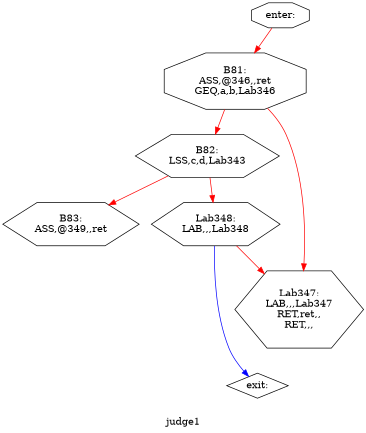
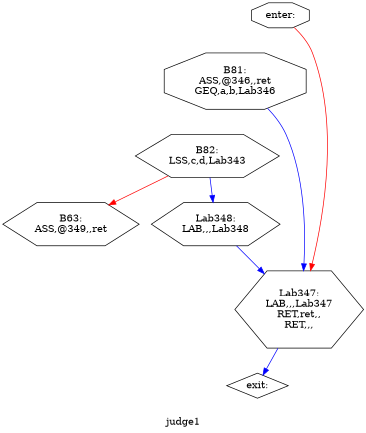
(265, 38) -> (327, 142)
(221, 119) -> none
(300, 182) -> (300, 182)
(211, 186) -> (211, 186)
(71, 224) -> (71, 224)
(248, 257) -> (248, 257)
(219, 311) -> (272, 359)
